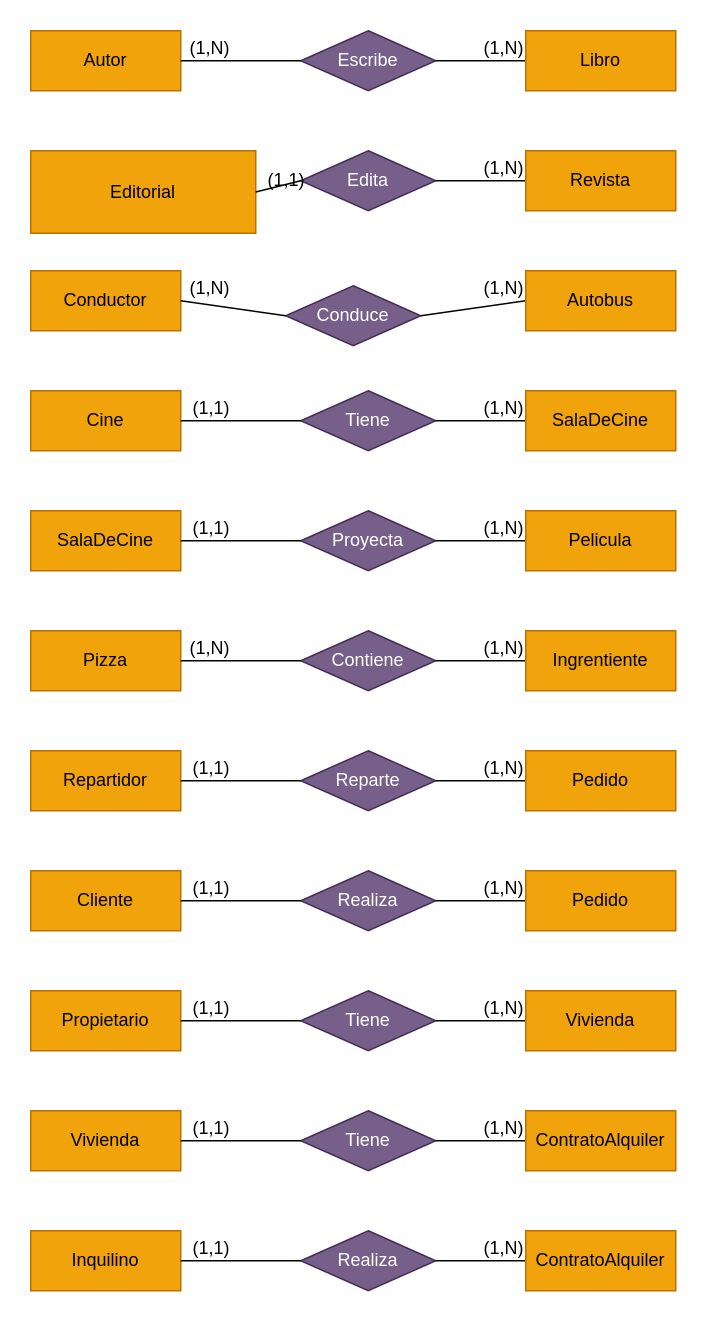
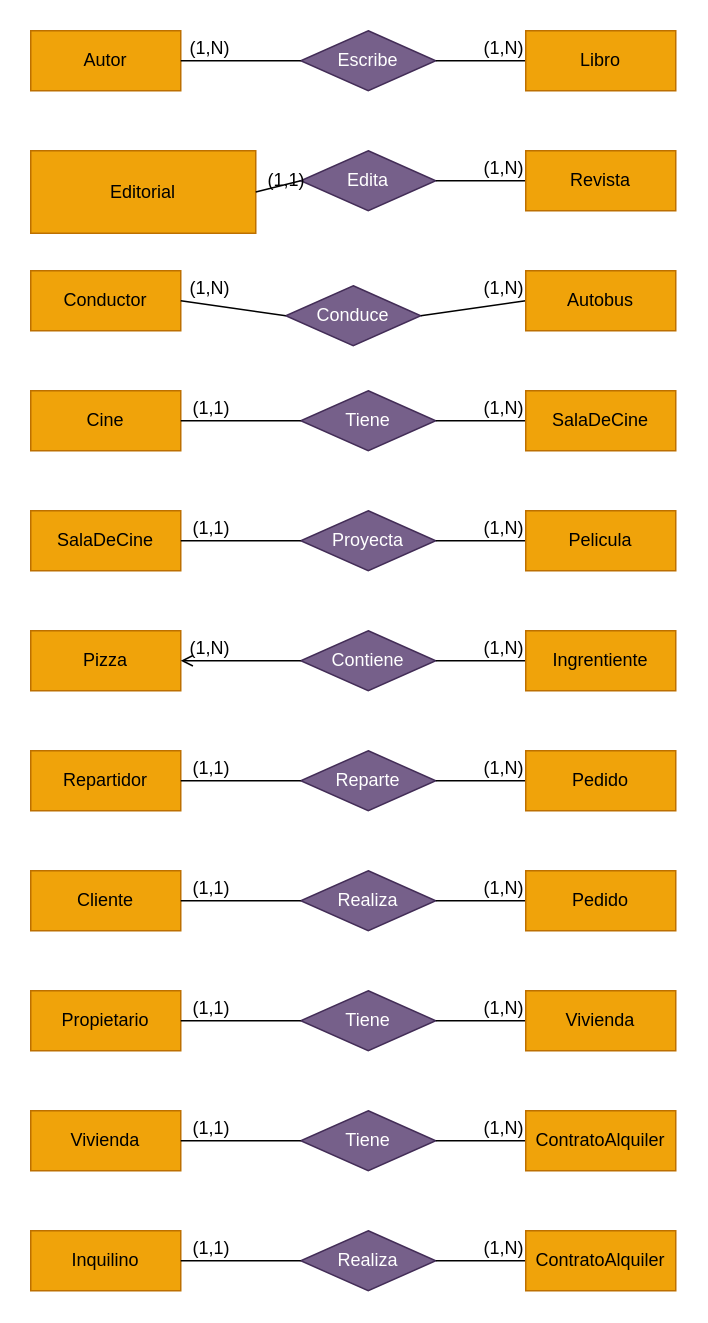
(186, 661) -> (188, 661)
